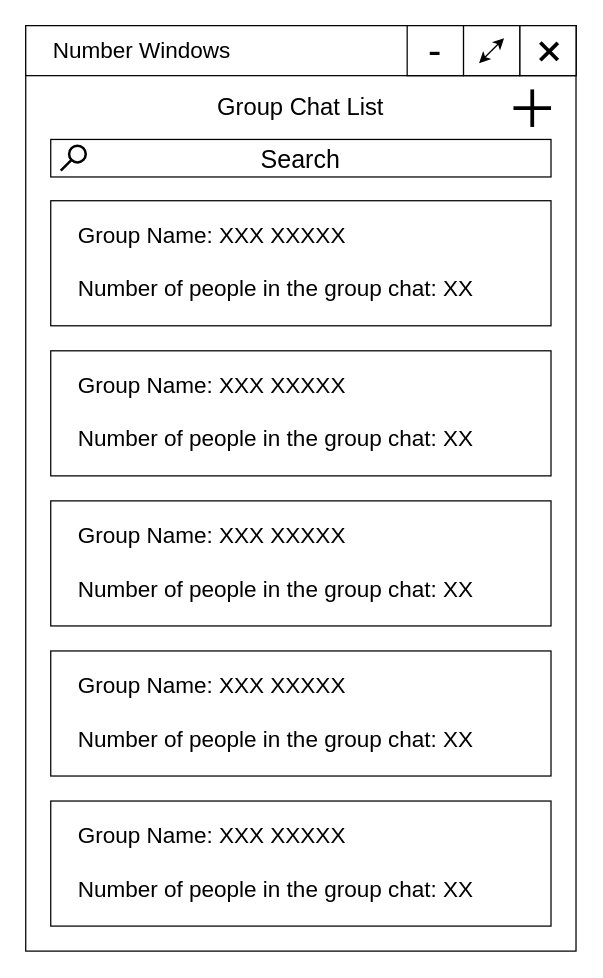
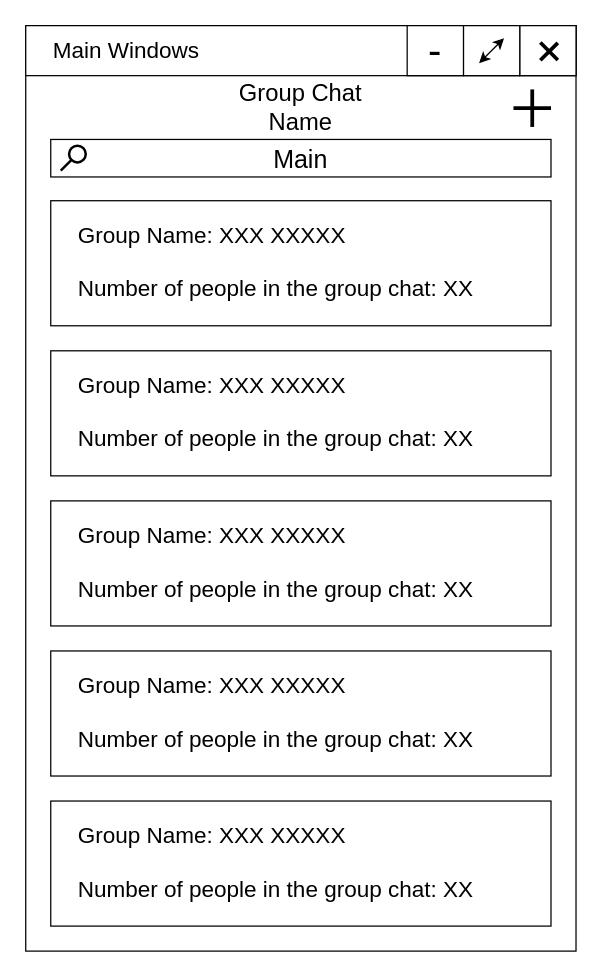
(83, 51) -> (73, 51)
(301, 108) -> (301, 108)
(301, 158) -> (301, 158)
